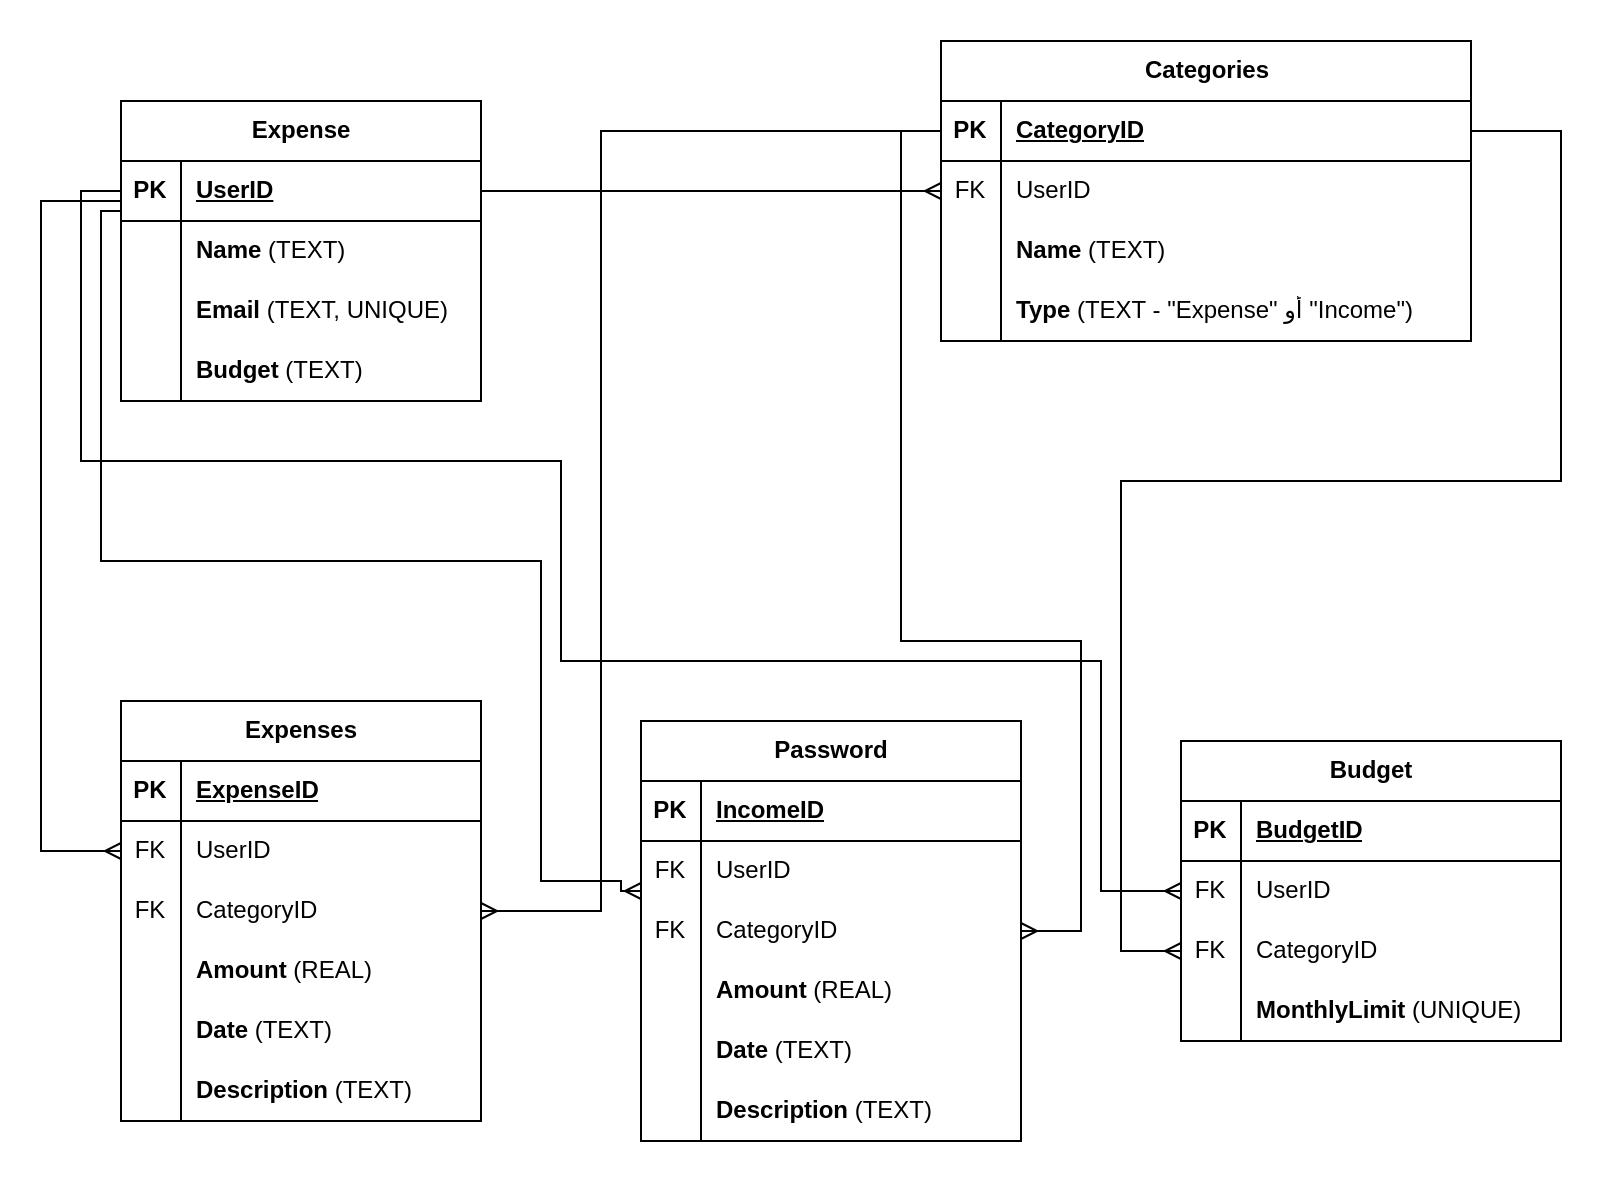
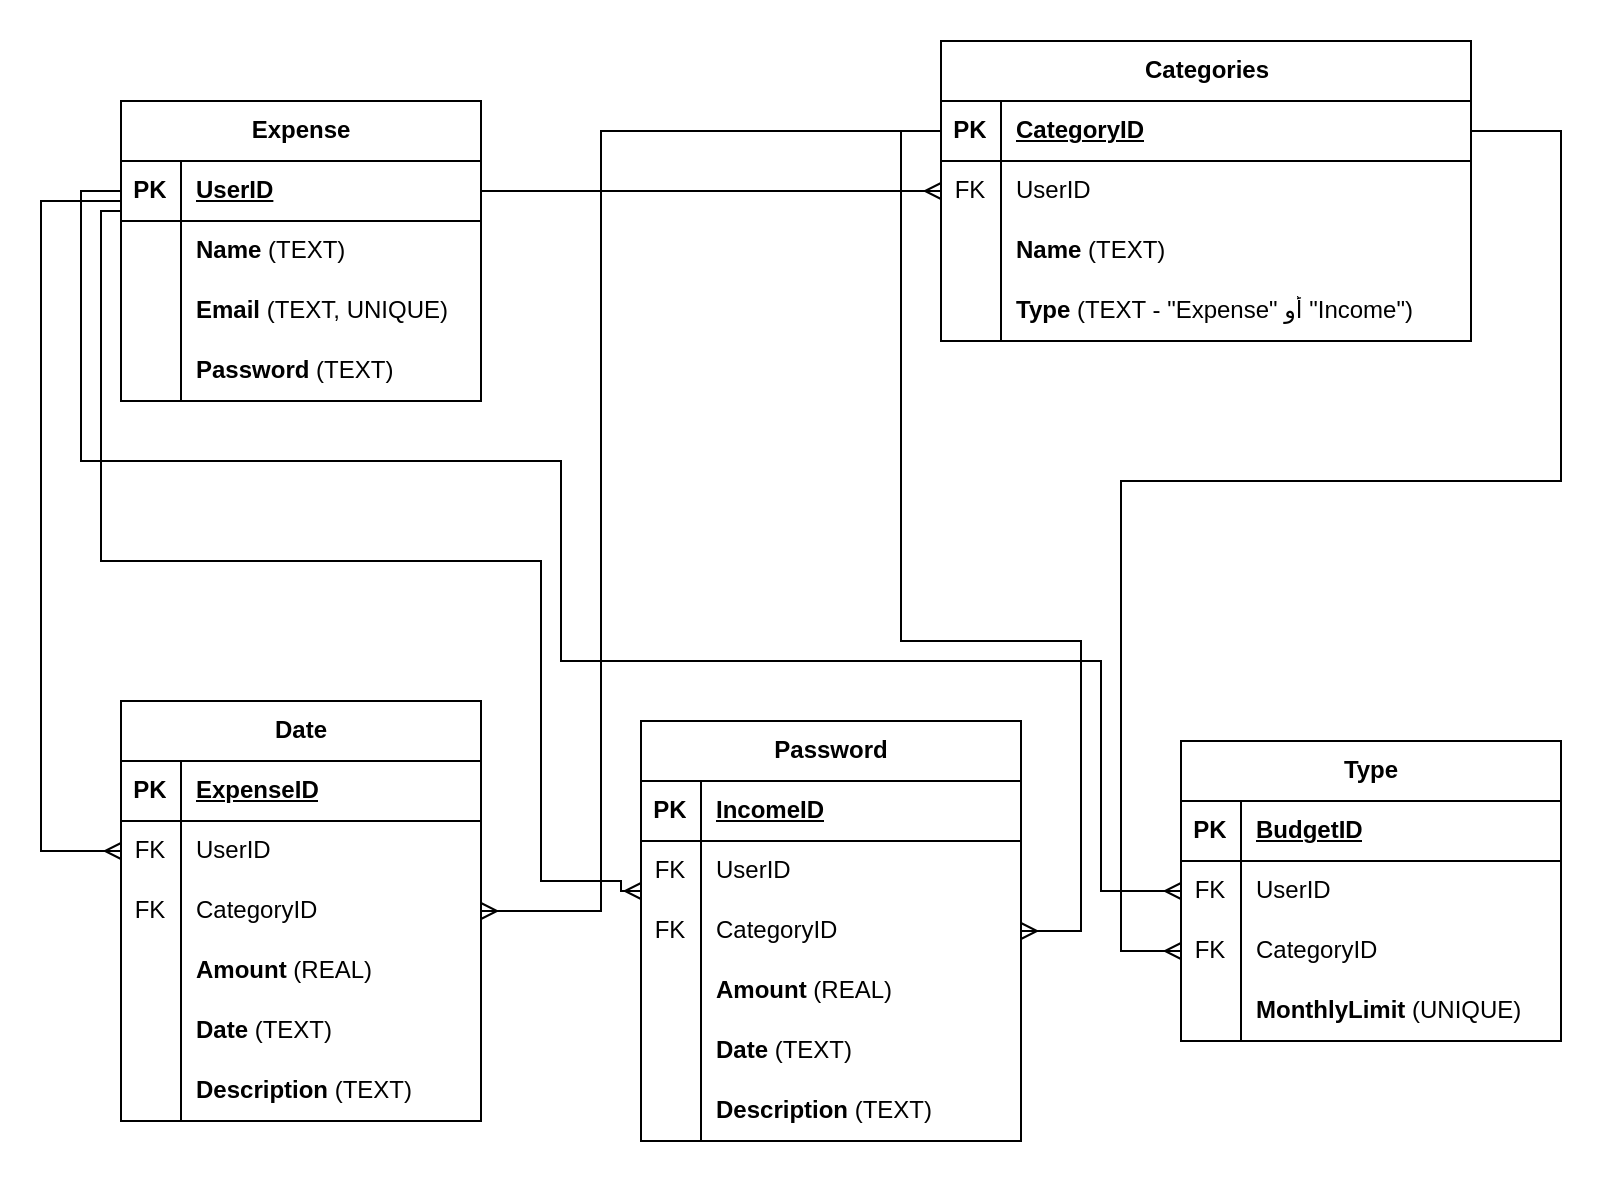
(281, 371) -> (295, 371)
(302, 731) -> (302, 731)
(1372, 771) -> (1372, 771)
